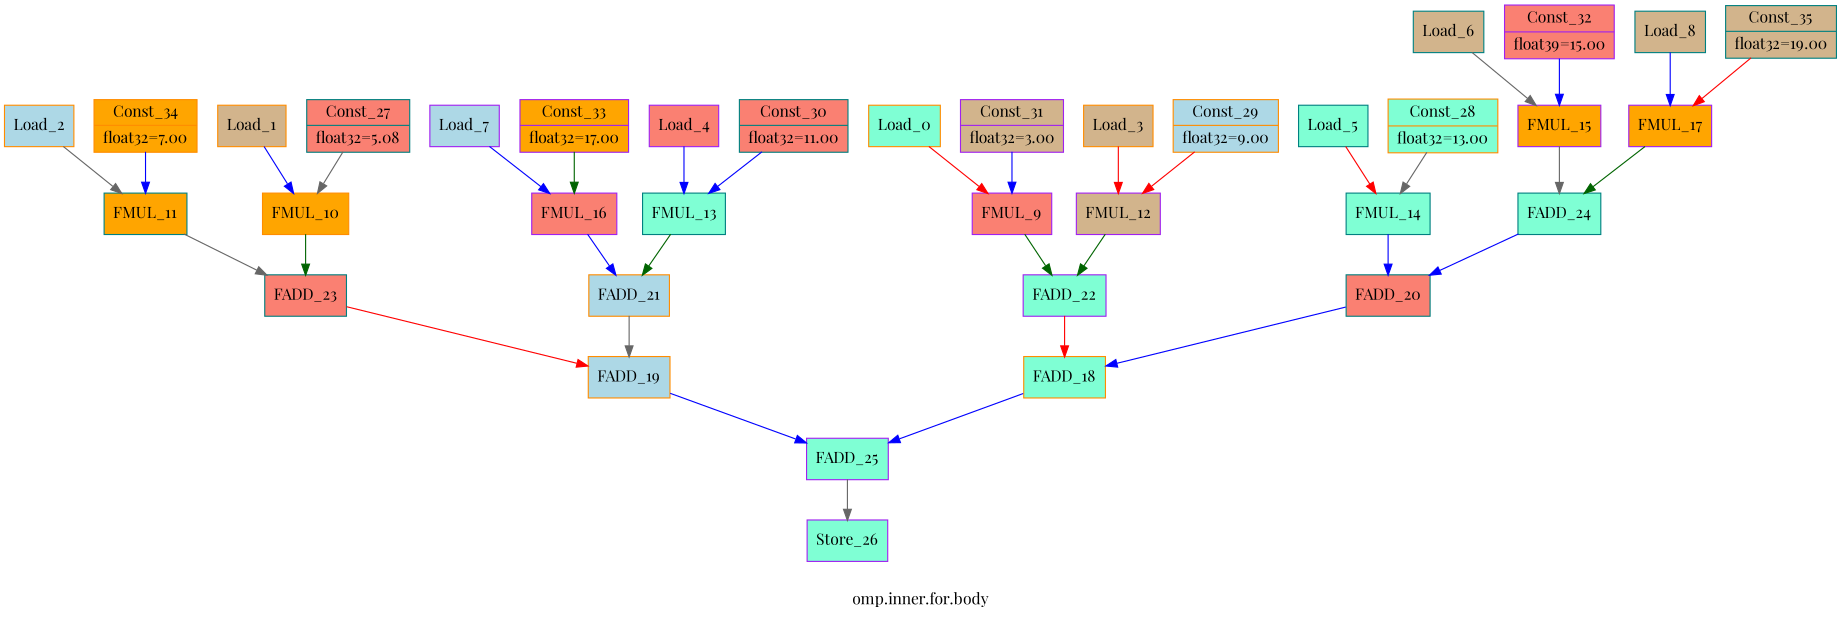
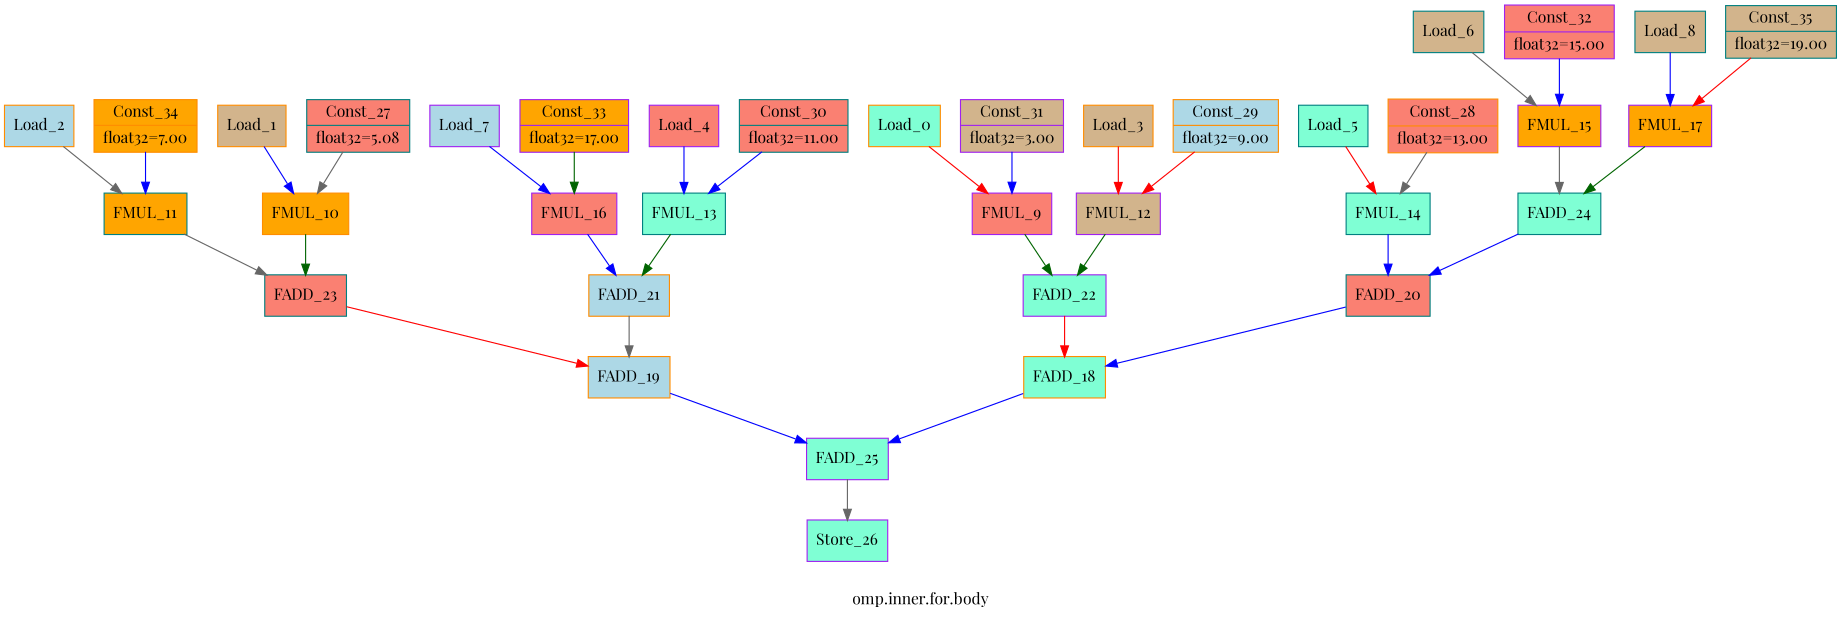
(1559, 45) -> (1559, 45)
(1443, 126) -> (1443, 126)
